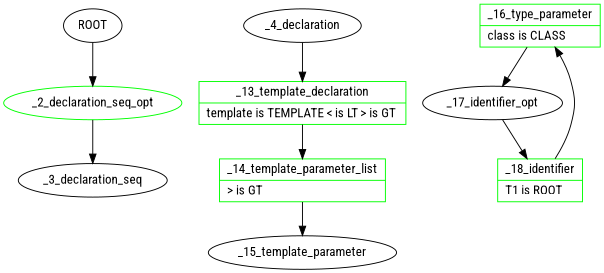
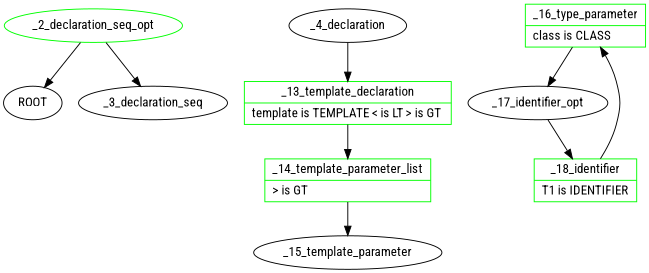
(93, 60) -> (65, 61)
(534, 191) -> (585, 191)
